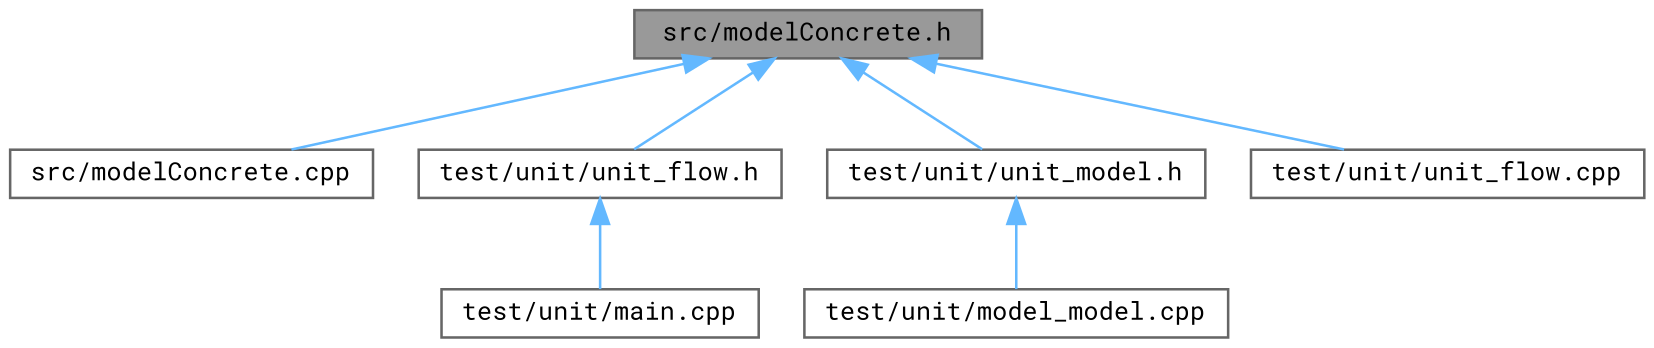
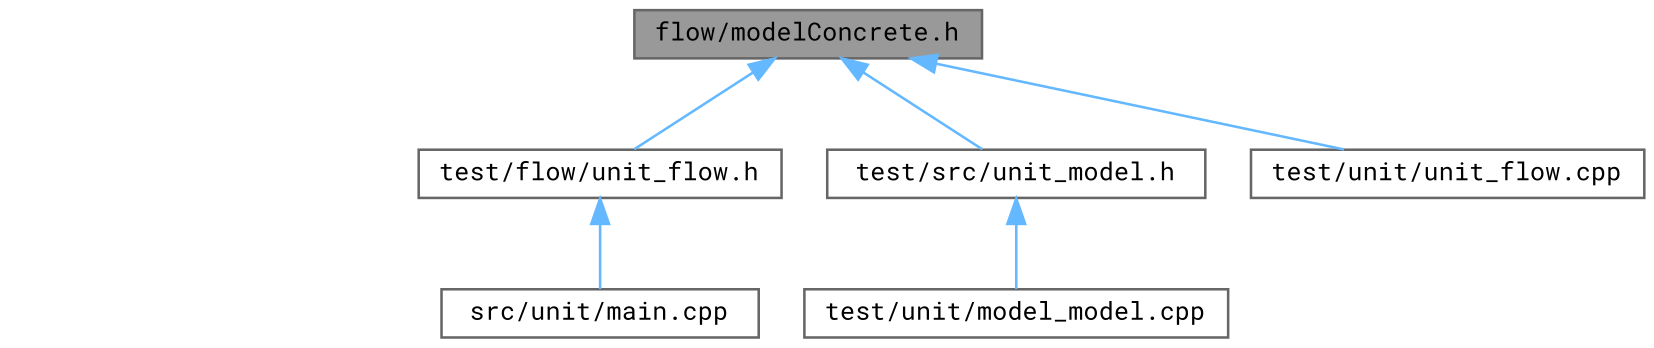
(808, 34) -> (808, 34)
(192, 174) -> none
(600, 174) -> (600, 174)
(1016, 174) -> (1016, 174)
(600, 313) -> (600, 313)
